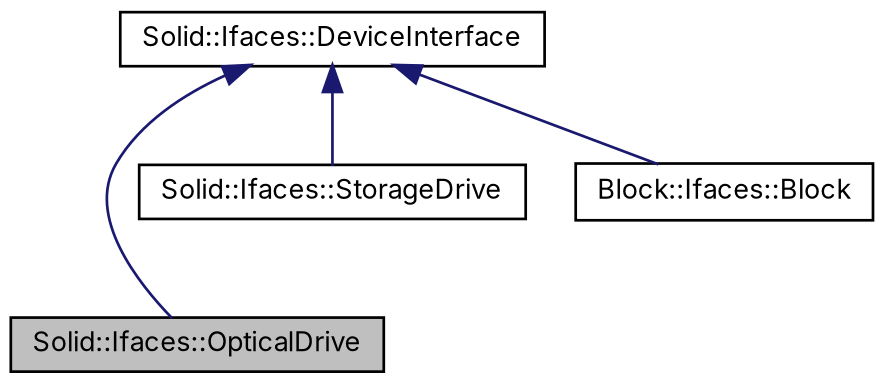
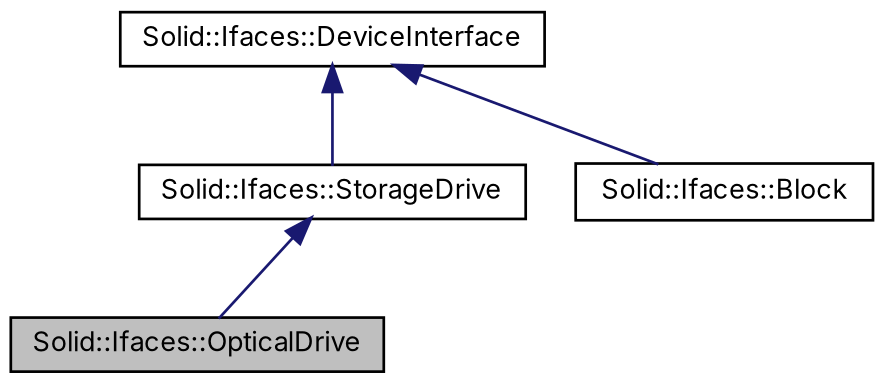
(110, 179) -> (256, 278)
(724, 192) -> (724, 192)
